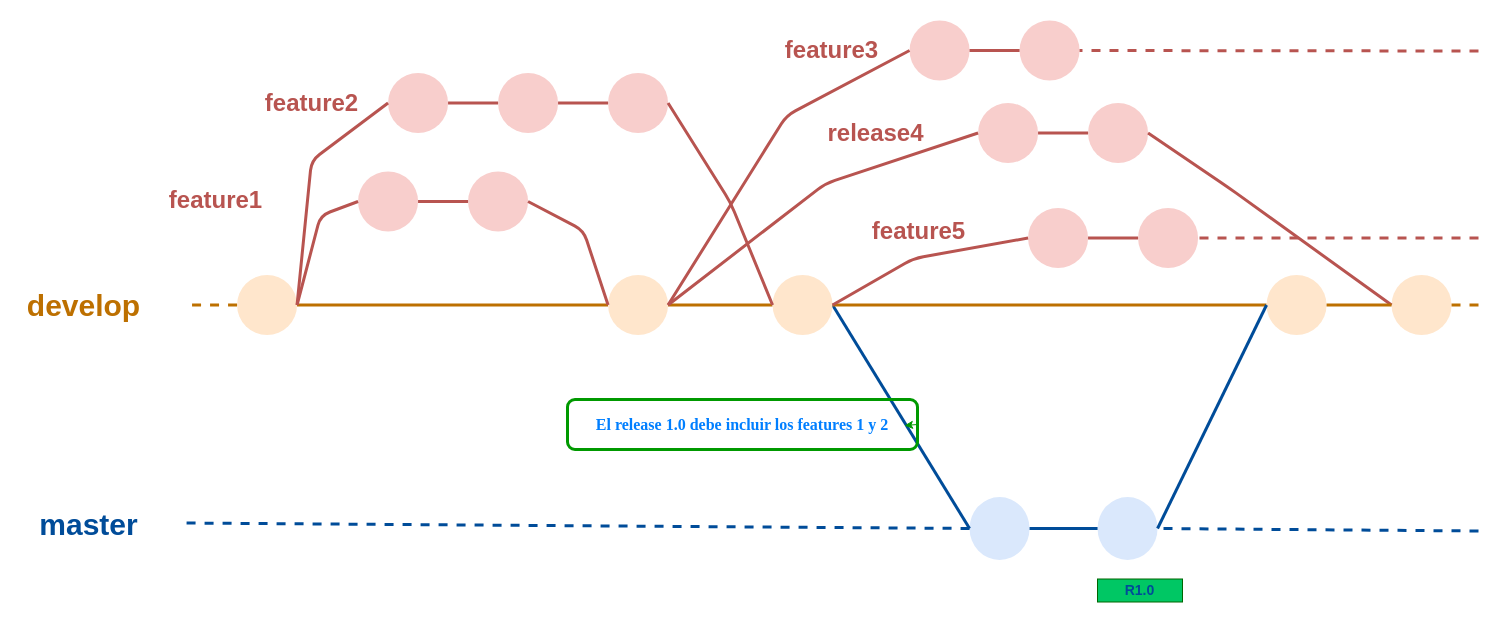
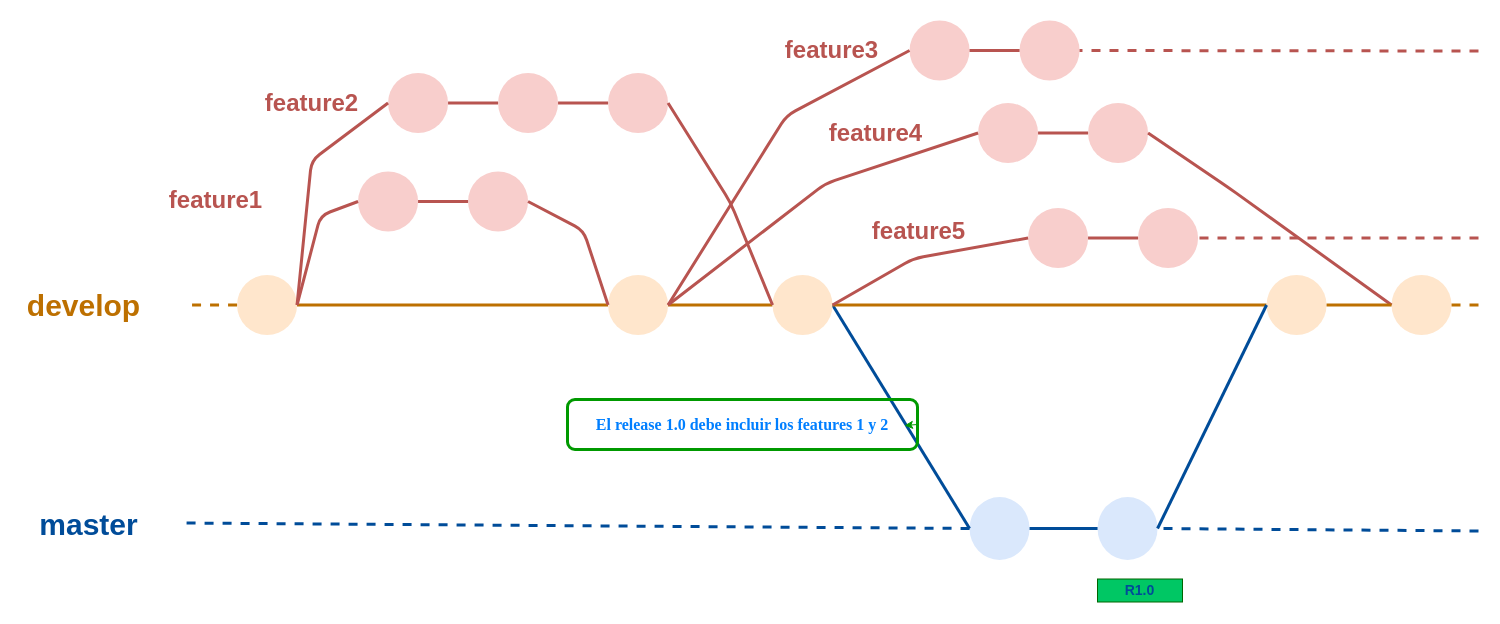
(876, 134) -> (876, 134)
